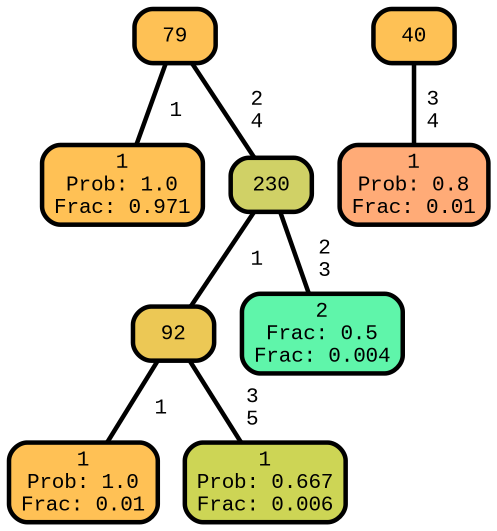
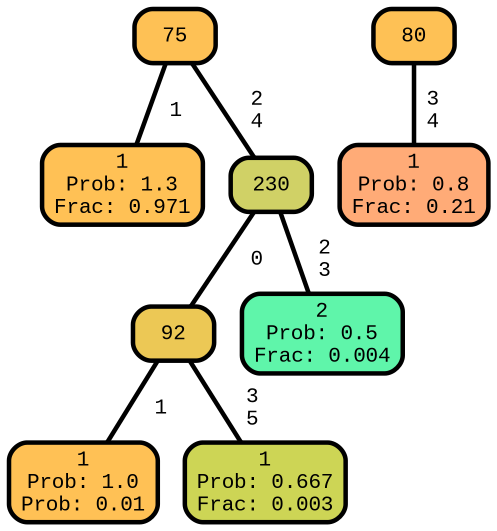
(175, 36) -> (175, 36)
(414, 36) -> (414, 36)
(122, 185) -> (122, 185)
(414, 185) -> (414, 185)
(251, 259) -> (251, 259)
(322, 334) -> (322, 334)
(83, 482) -> (83, 482)
(265, 482) -> (265, 482)
